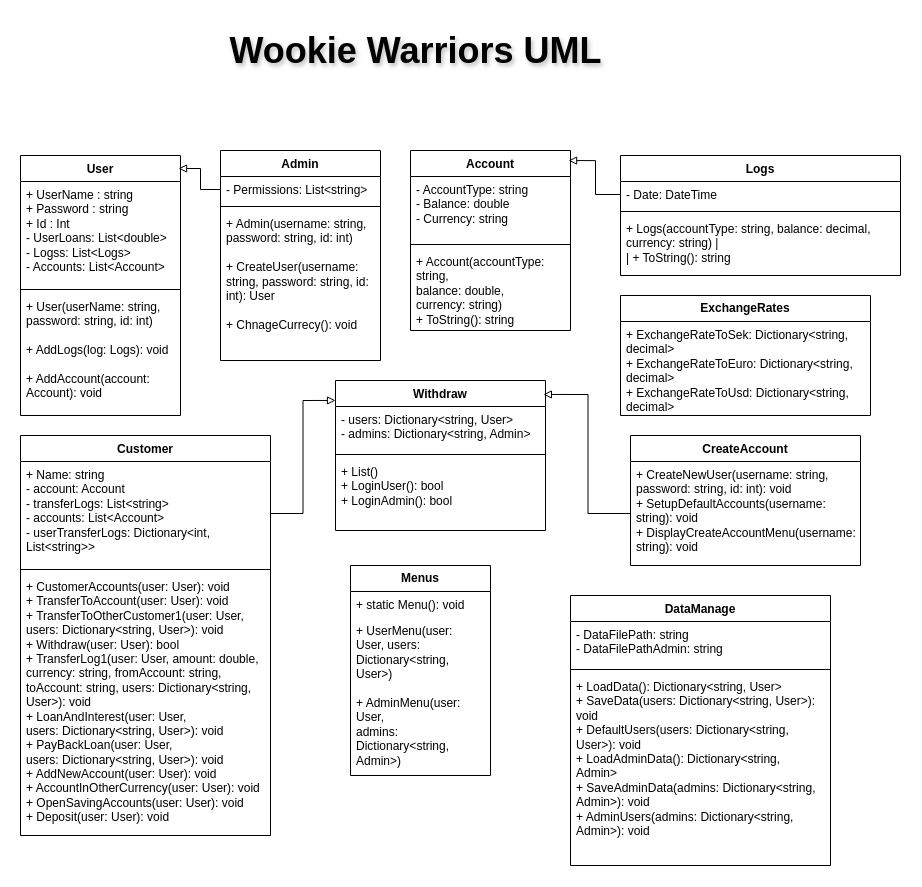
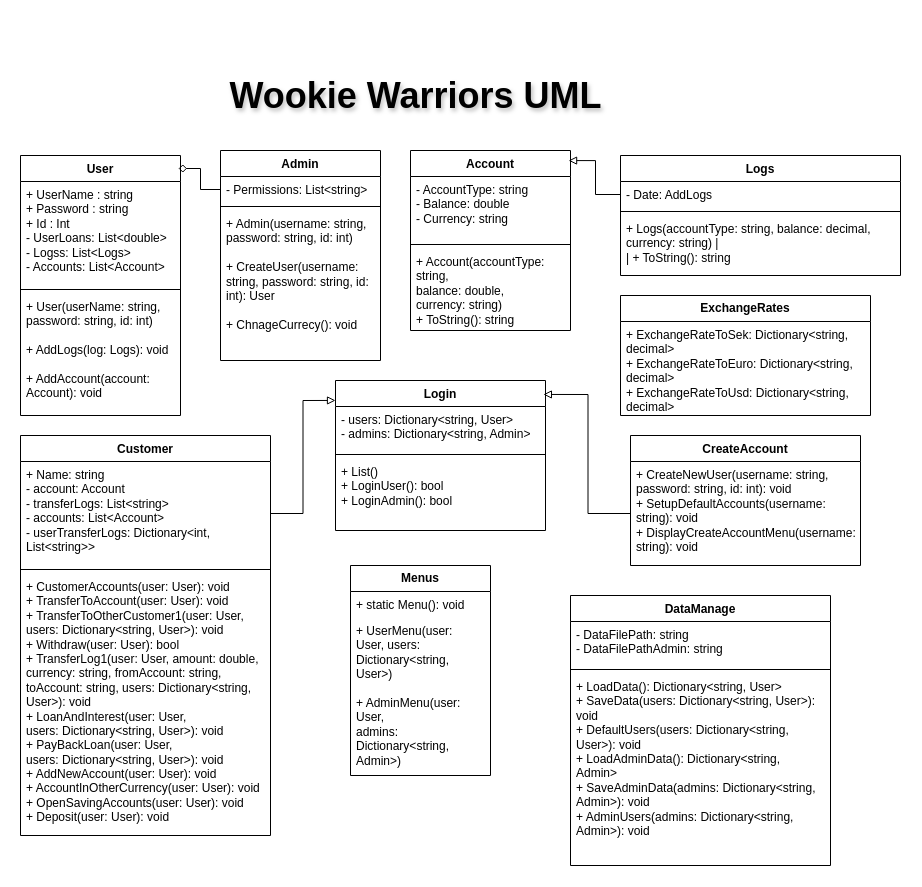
(421, 51) -> (421, 96)
(188, 169) -> (187, 169)
(674, 196) -> (672, 196)
(441, 395) -> (441, 395)
